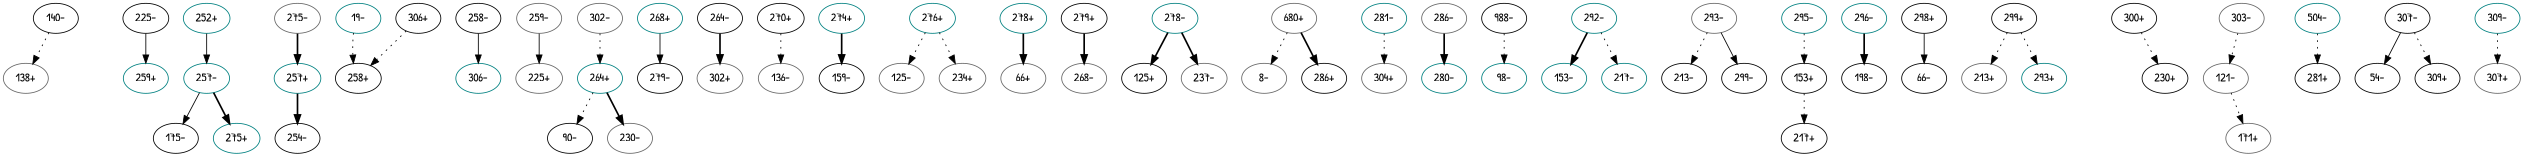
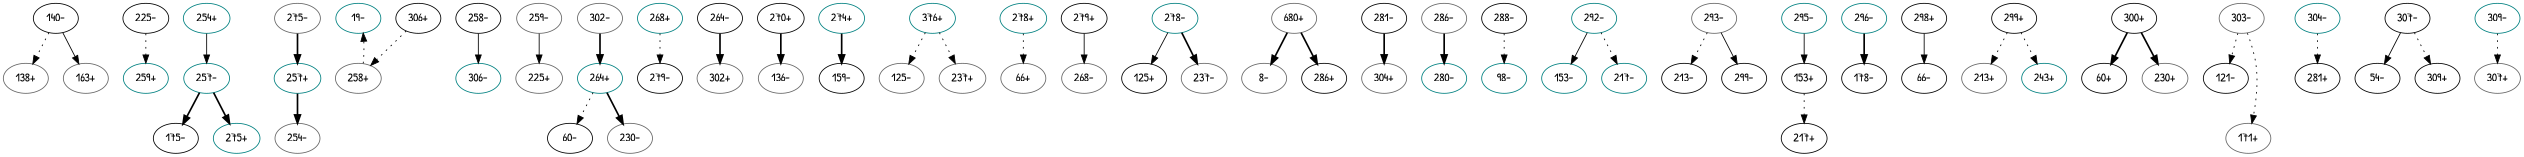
(207, 18) -> (207, 18)
(932, 18) -> (932, 18)
(1384, 18) -> (1384, 18)
(1504, 18) -> (1504, 18)
(2318, 18) -> (2318, 18)
(146, 44) -> (146, 44)
(353, 44) -> (364, 52)
(600, 44) -> (600, 44)
(660, 44) -> (660, 44)
(781, 44) -> (781, 44)
(1023, 44) -> (1023, 44)
(1084, 44) -> (1084, 44)
(1384, 44) -> (1384, 44)
(1804, 44) -> (1804, 44)
(1162, 45) -> (1162, 45)
(1281, 45) -> (1281, 45)
(1581, 45) -> (1581, 45)
(2148, 45) -> (2148, 45)
none -> (86, 78)
(358, 78) -> (358, 78)
(962, 78) -> (962, 78)
(1864, 78) -> (1864, 78)
(2044, 78) -> (2044, 78)
none -> (2104, 78)
(2165, 78) -> (2165, 78)
(2226, 78) -> (2226, 78)
(2235, 104) -> (2257, 74)
(193, 105) -> (193, 105)
(298, 138) -> (298, 138)
(570, 138) -> (570, 138)
